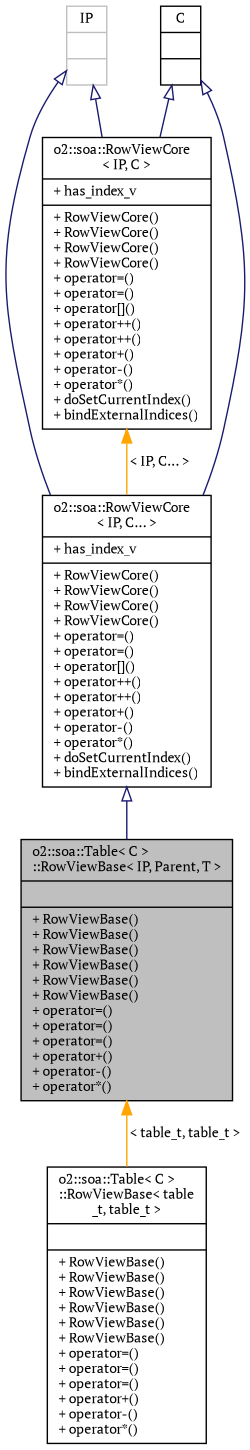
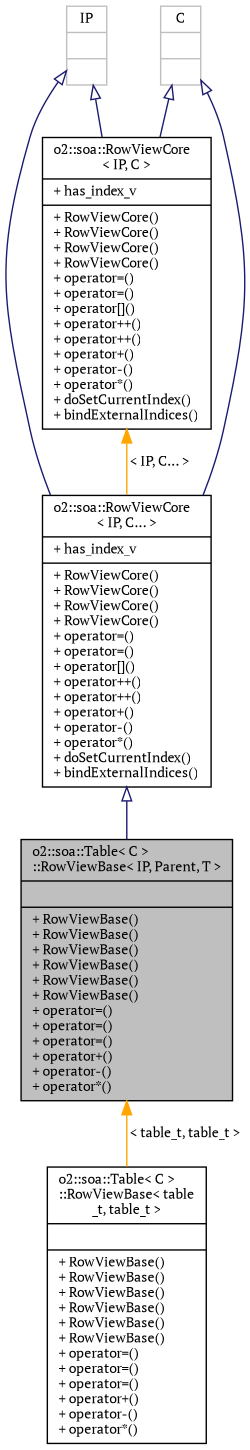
(181, 46) -> (181, 46)
